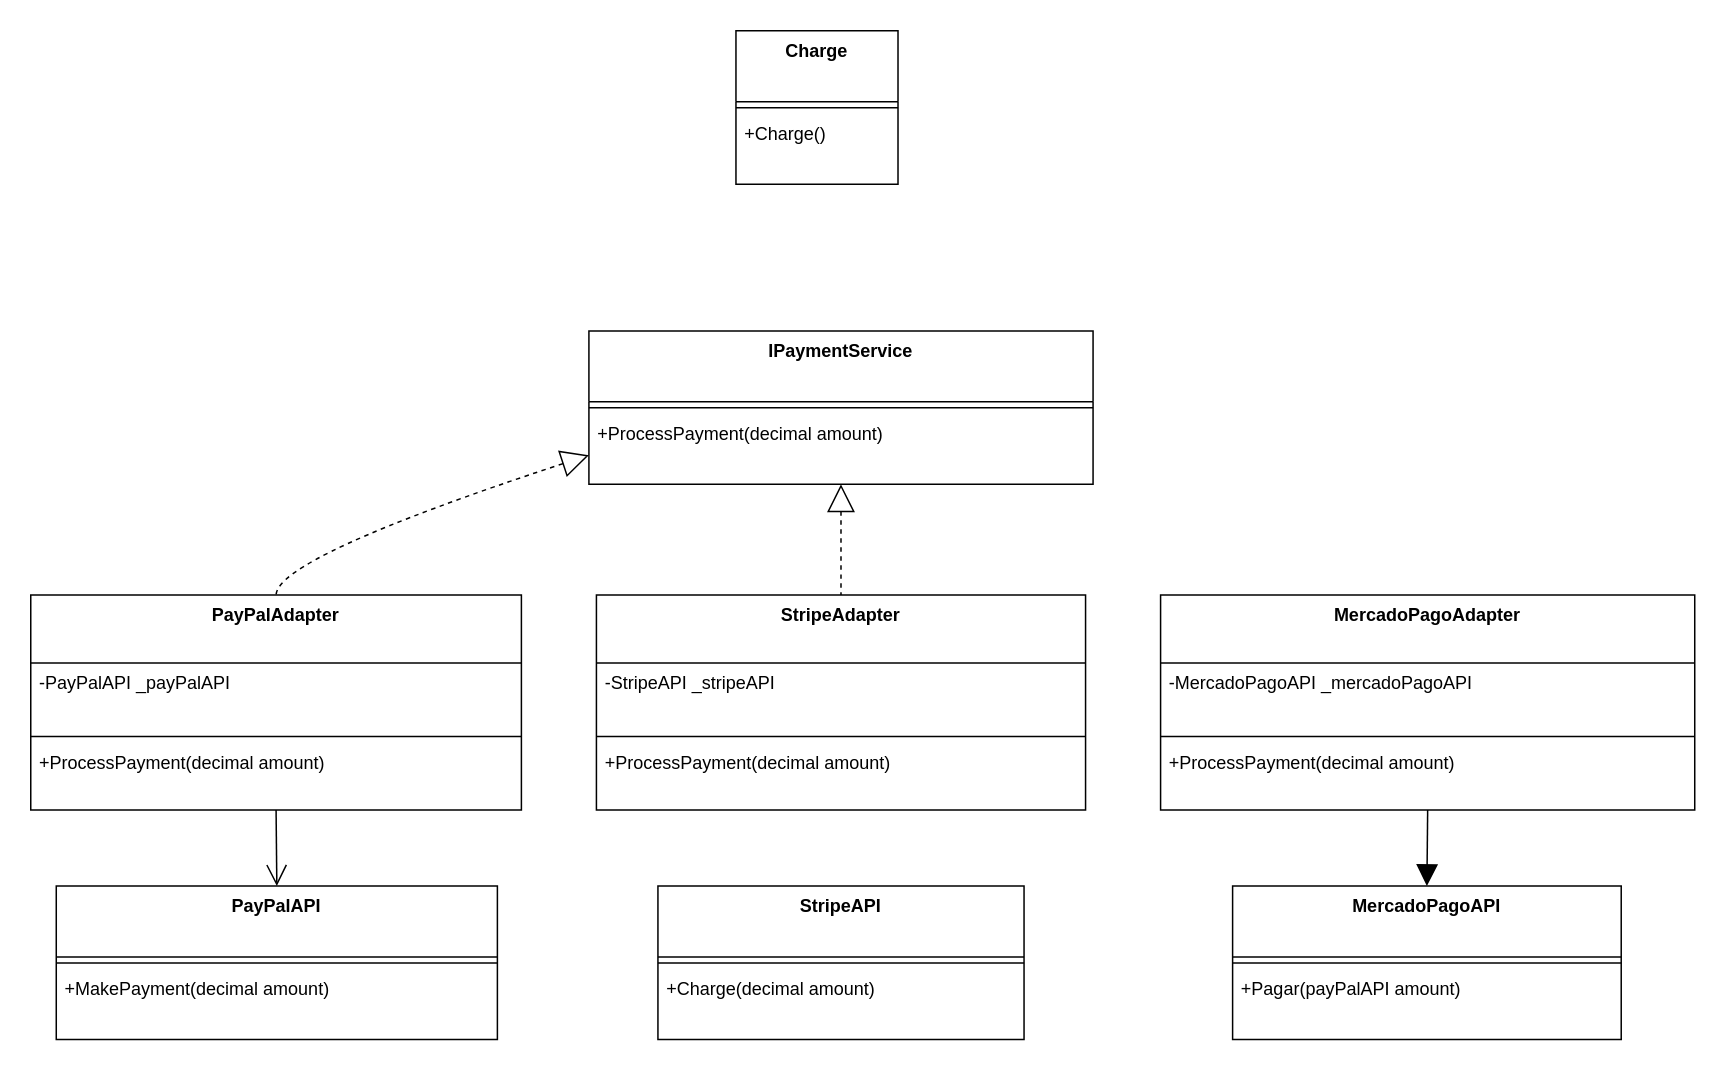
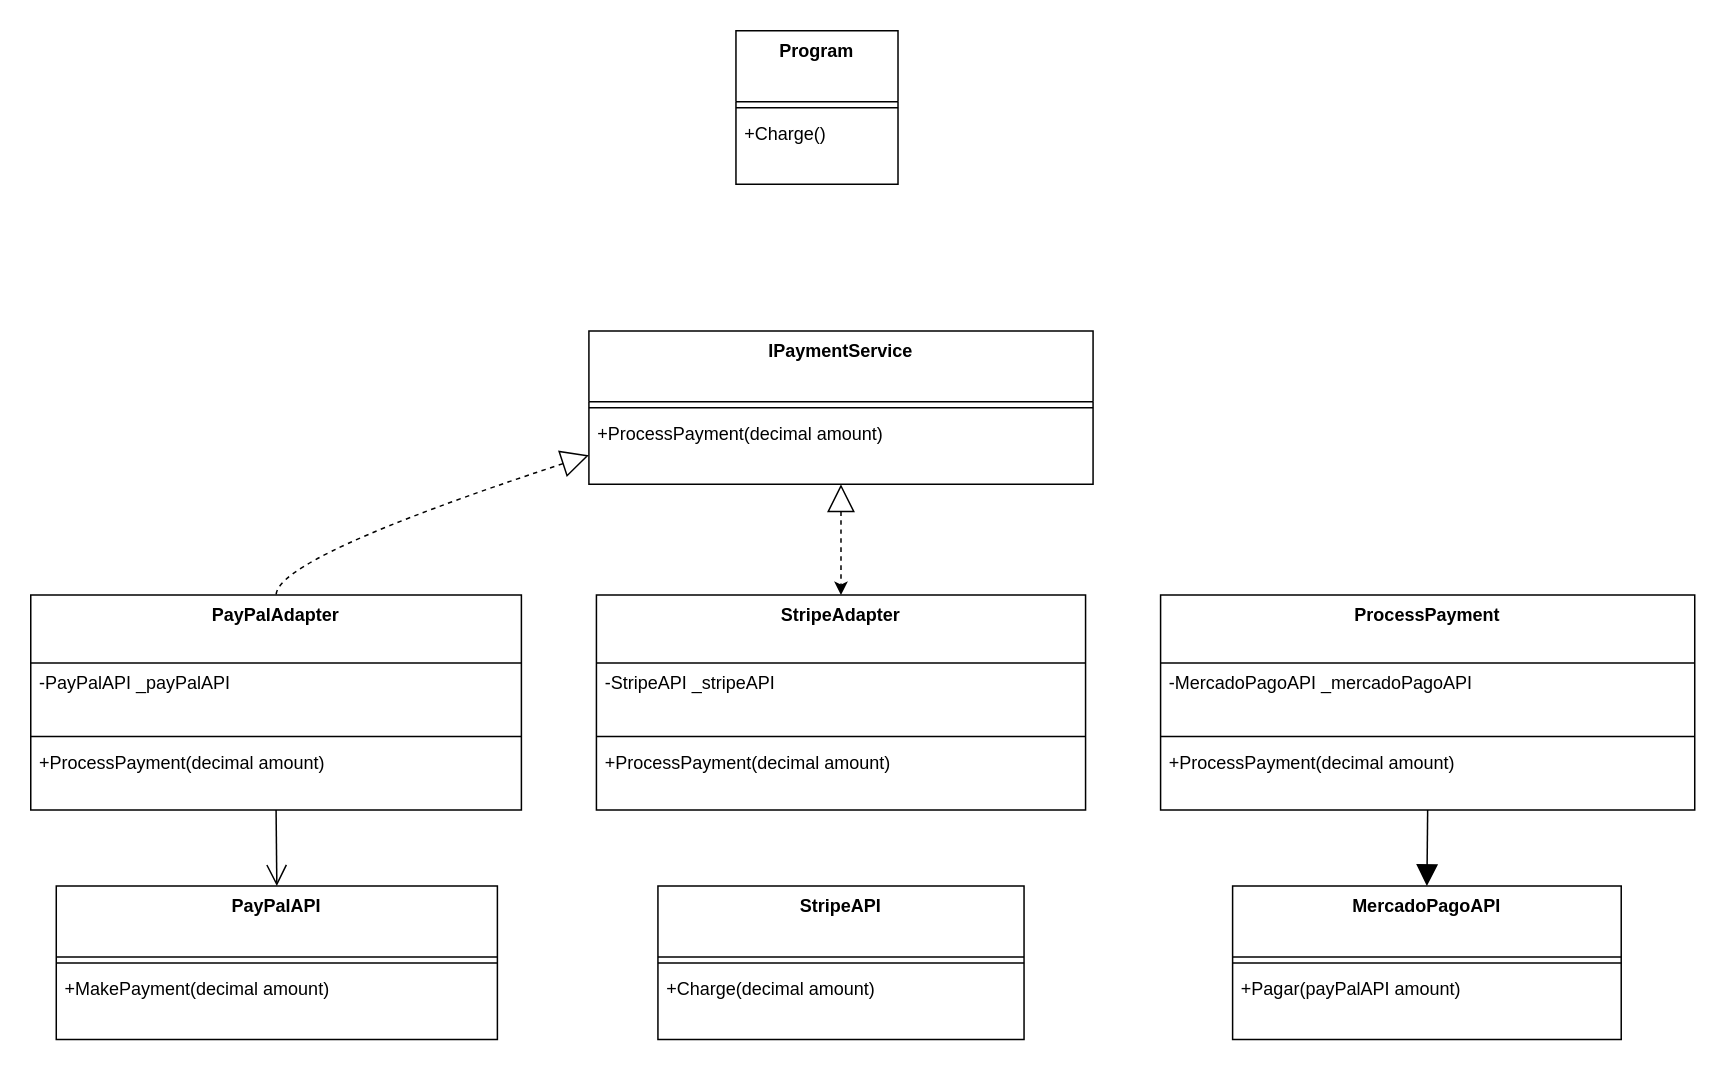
(816, 51) -> (816, 51)
(841, 586) -> (841, 583)
(1427, 615) -> (1427, 615)
